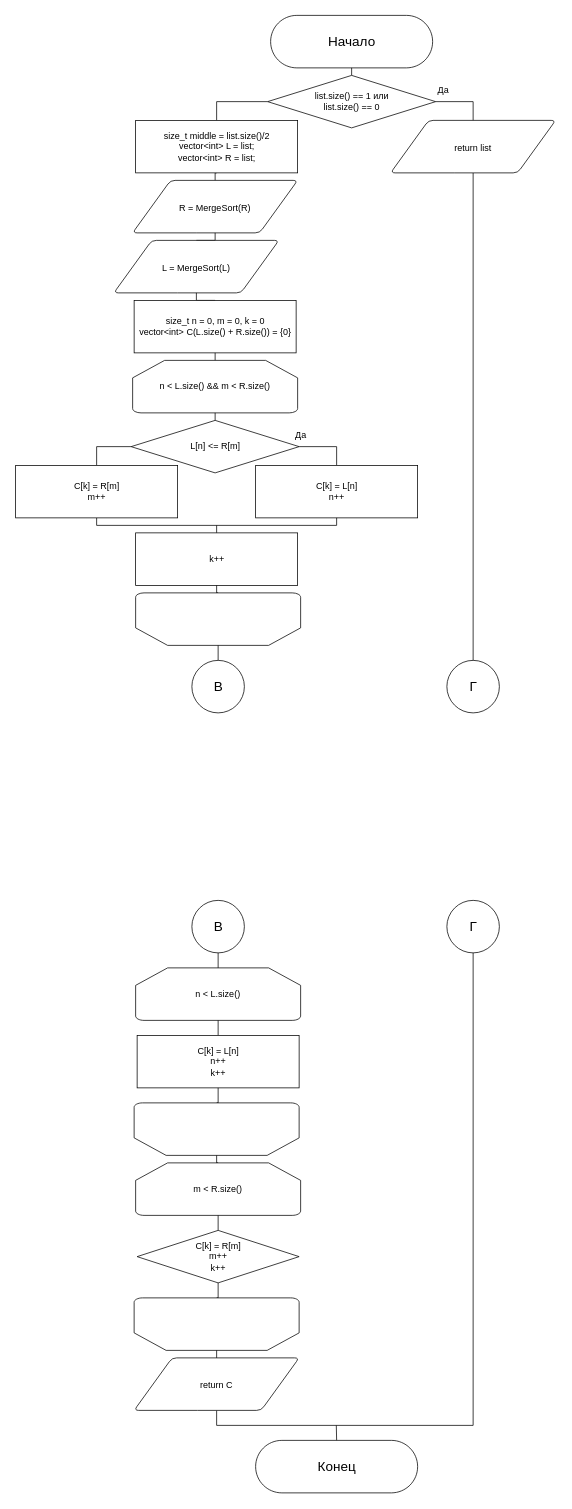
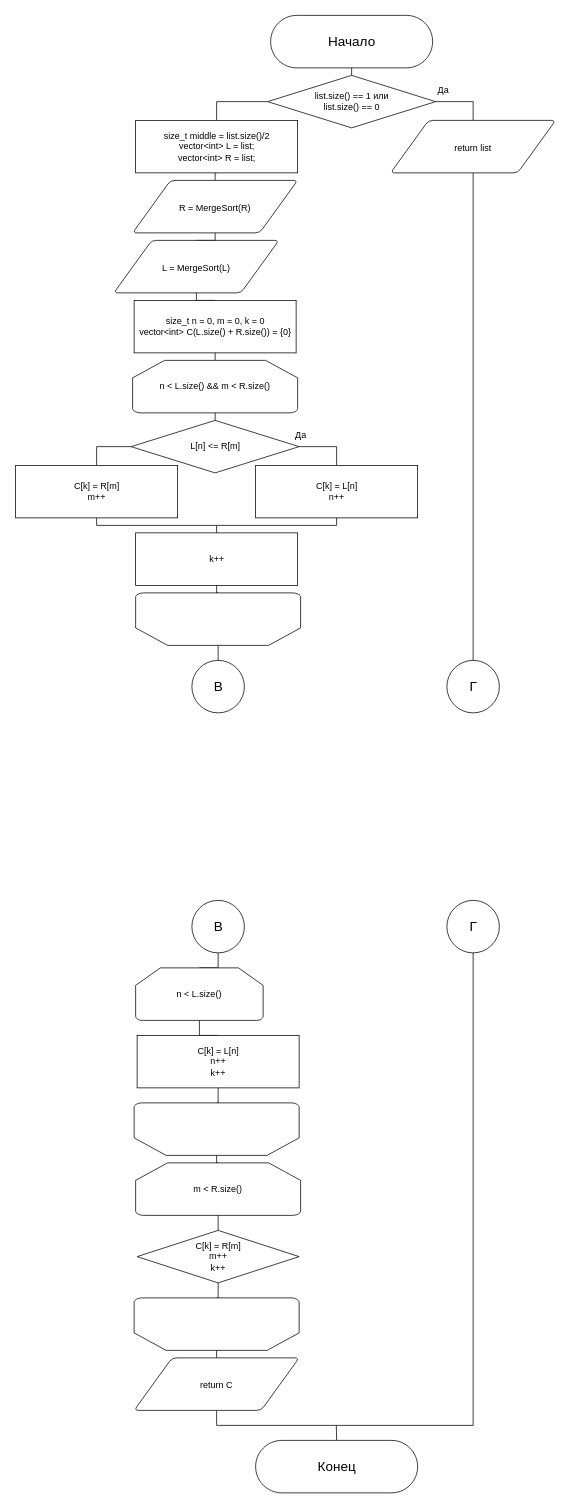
(218, 994) -> (199, 994)
